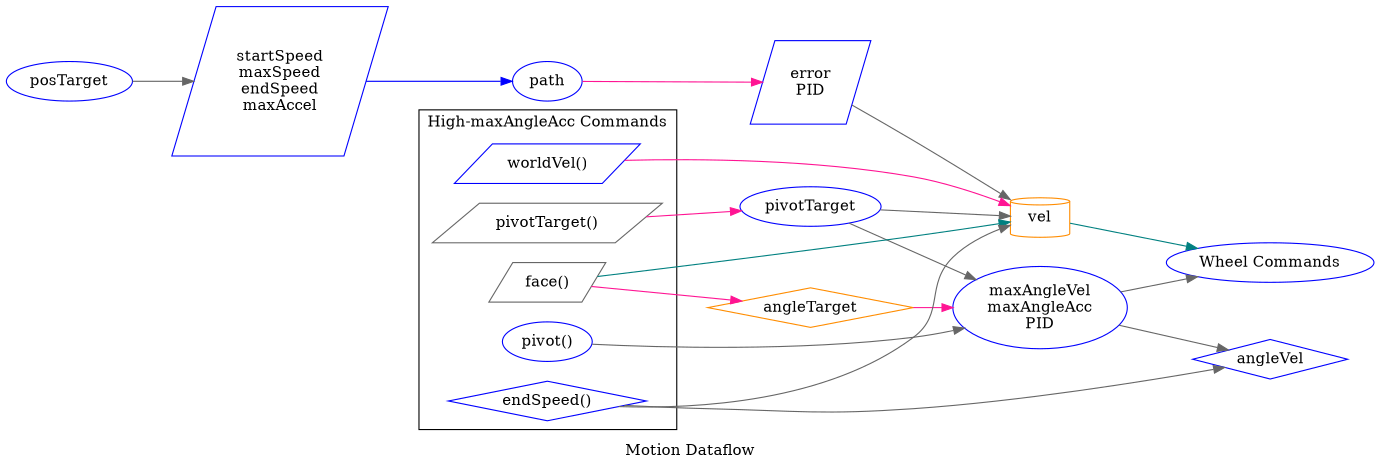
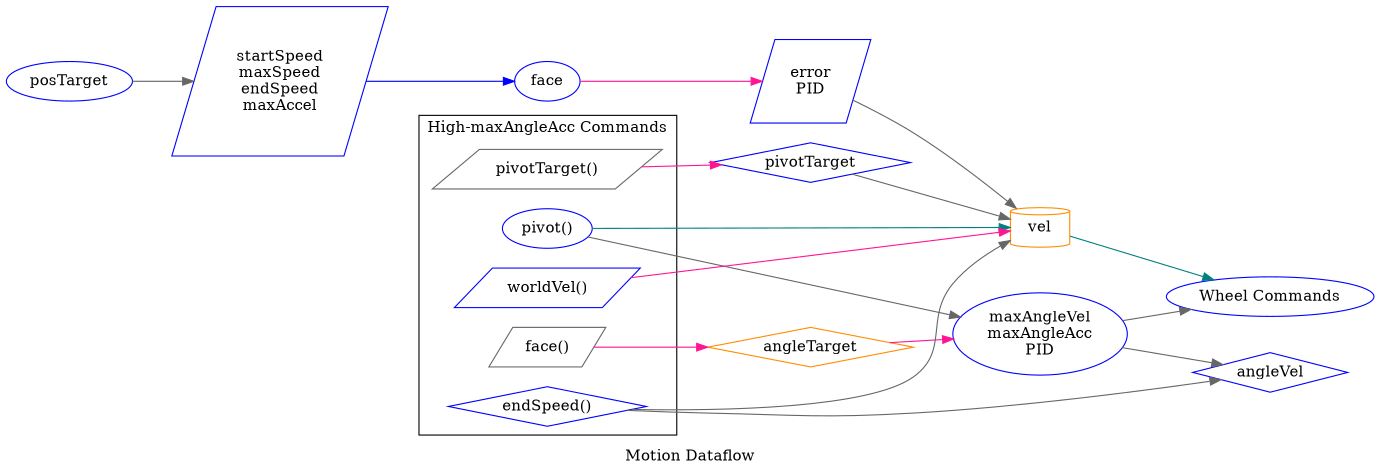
(547, 81) -> (547, 81)
(811, 207) -> (811, 163)
(907, 249) -> none
(798, 251) -> (796, 228)
